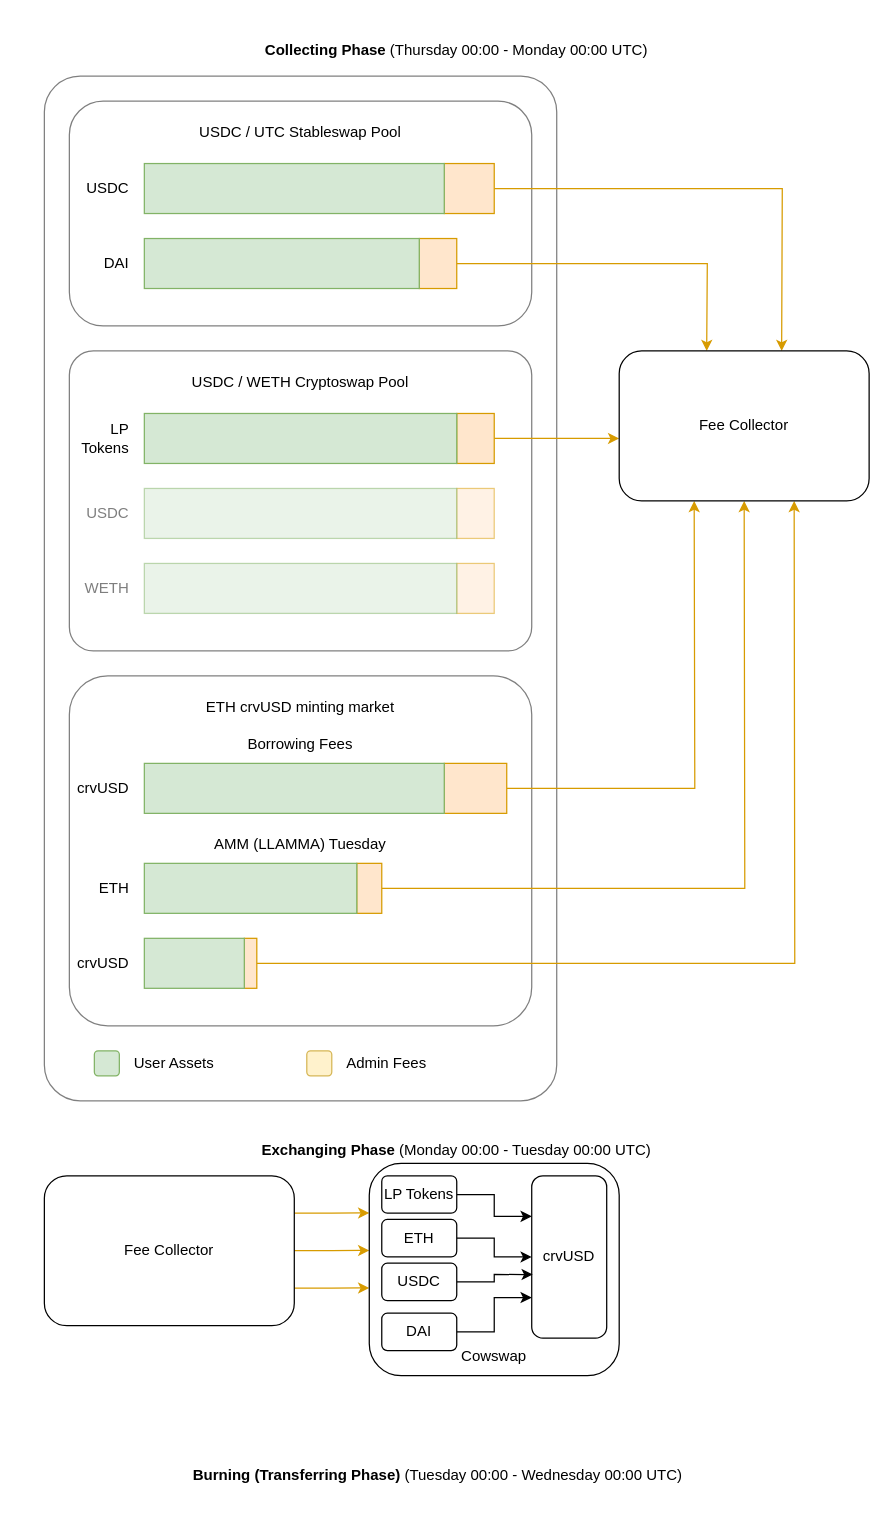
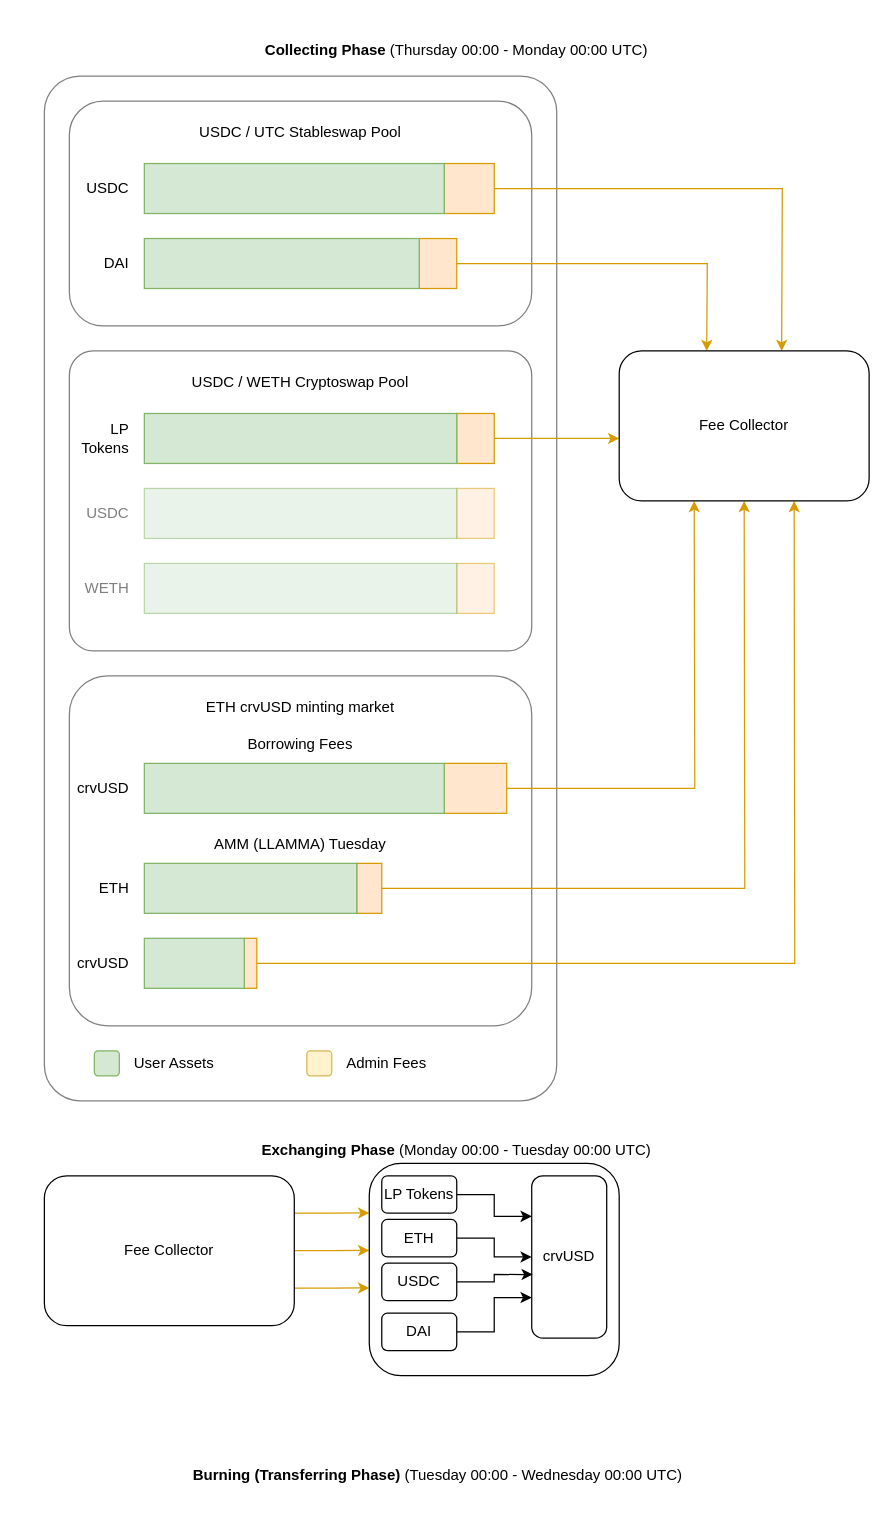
(494, 1357) -> none
